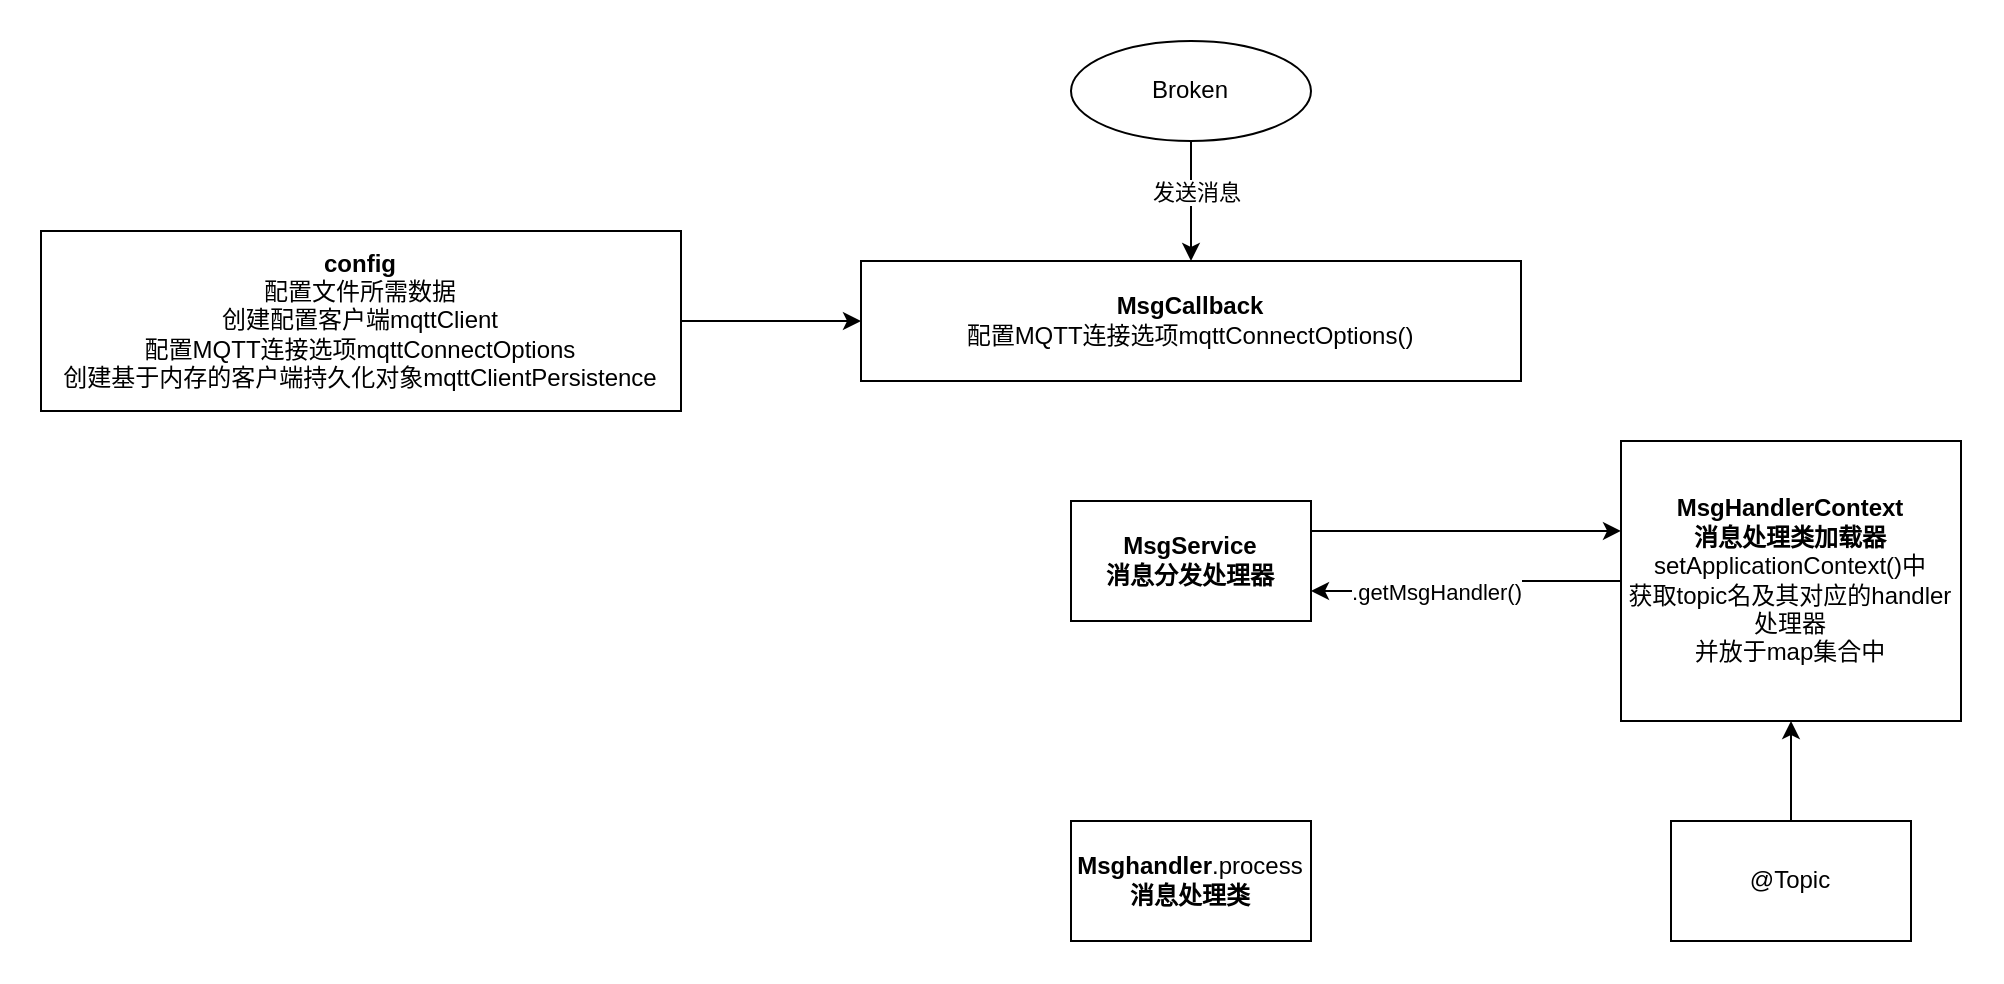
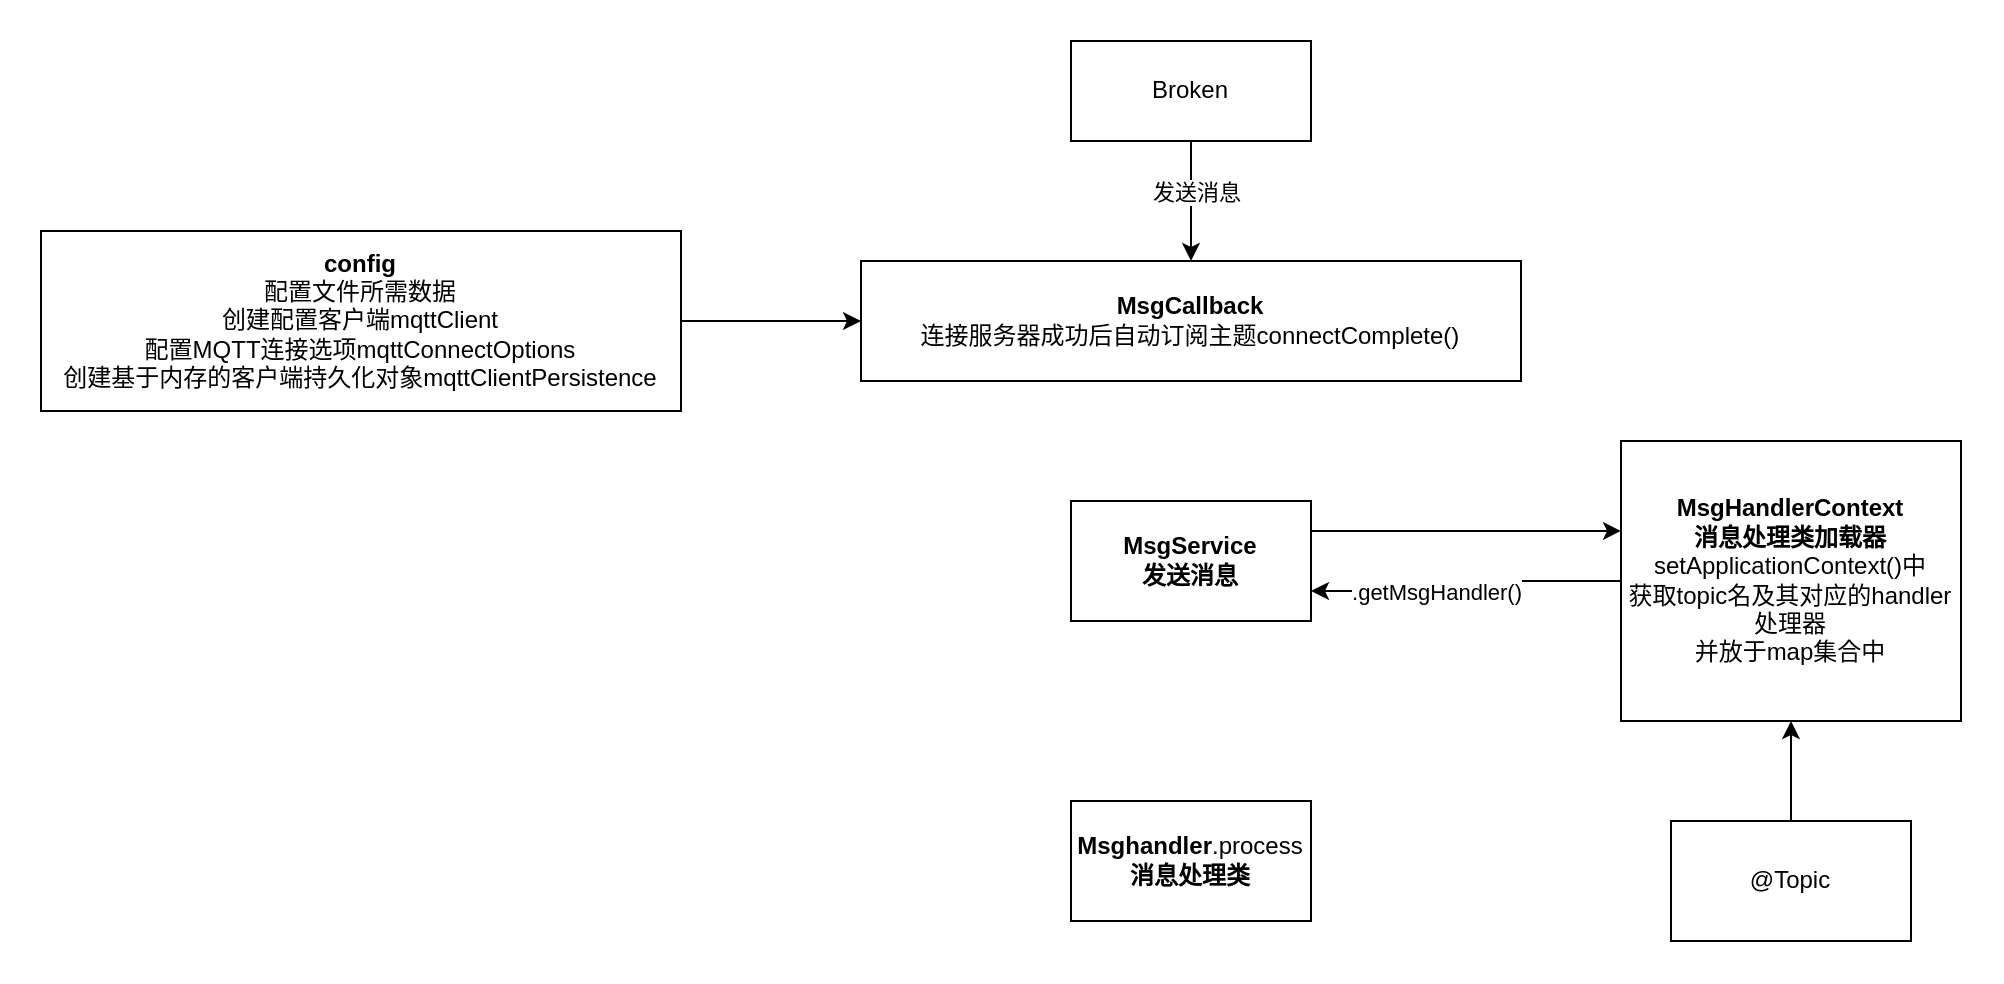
(1191, 91) -> (1191, 91)
(1191, 321) -> (1191, 321)
(1191, 561) -> (1191, 561)
(1191, 881) -> (1191, 861)
